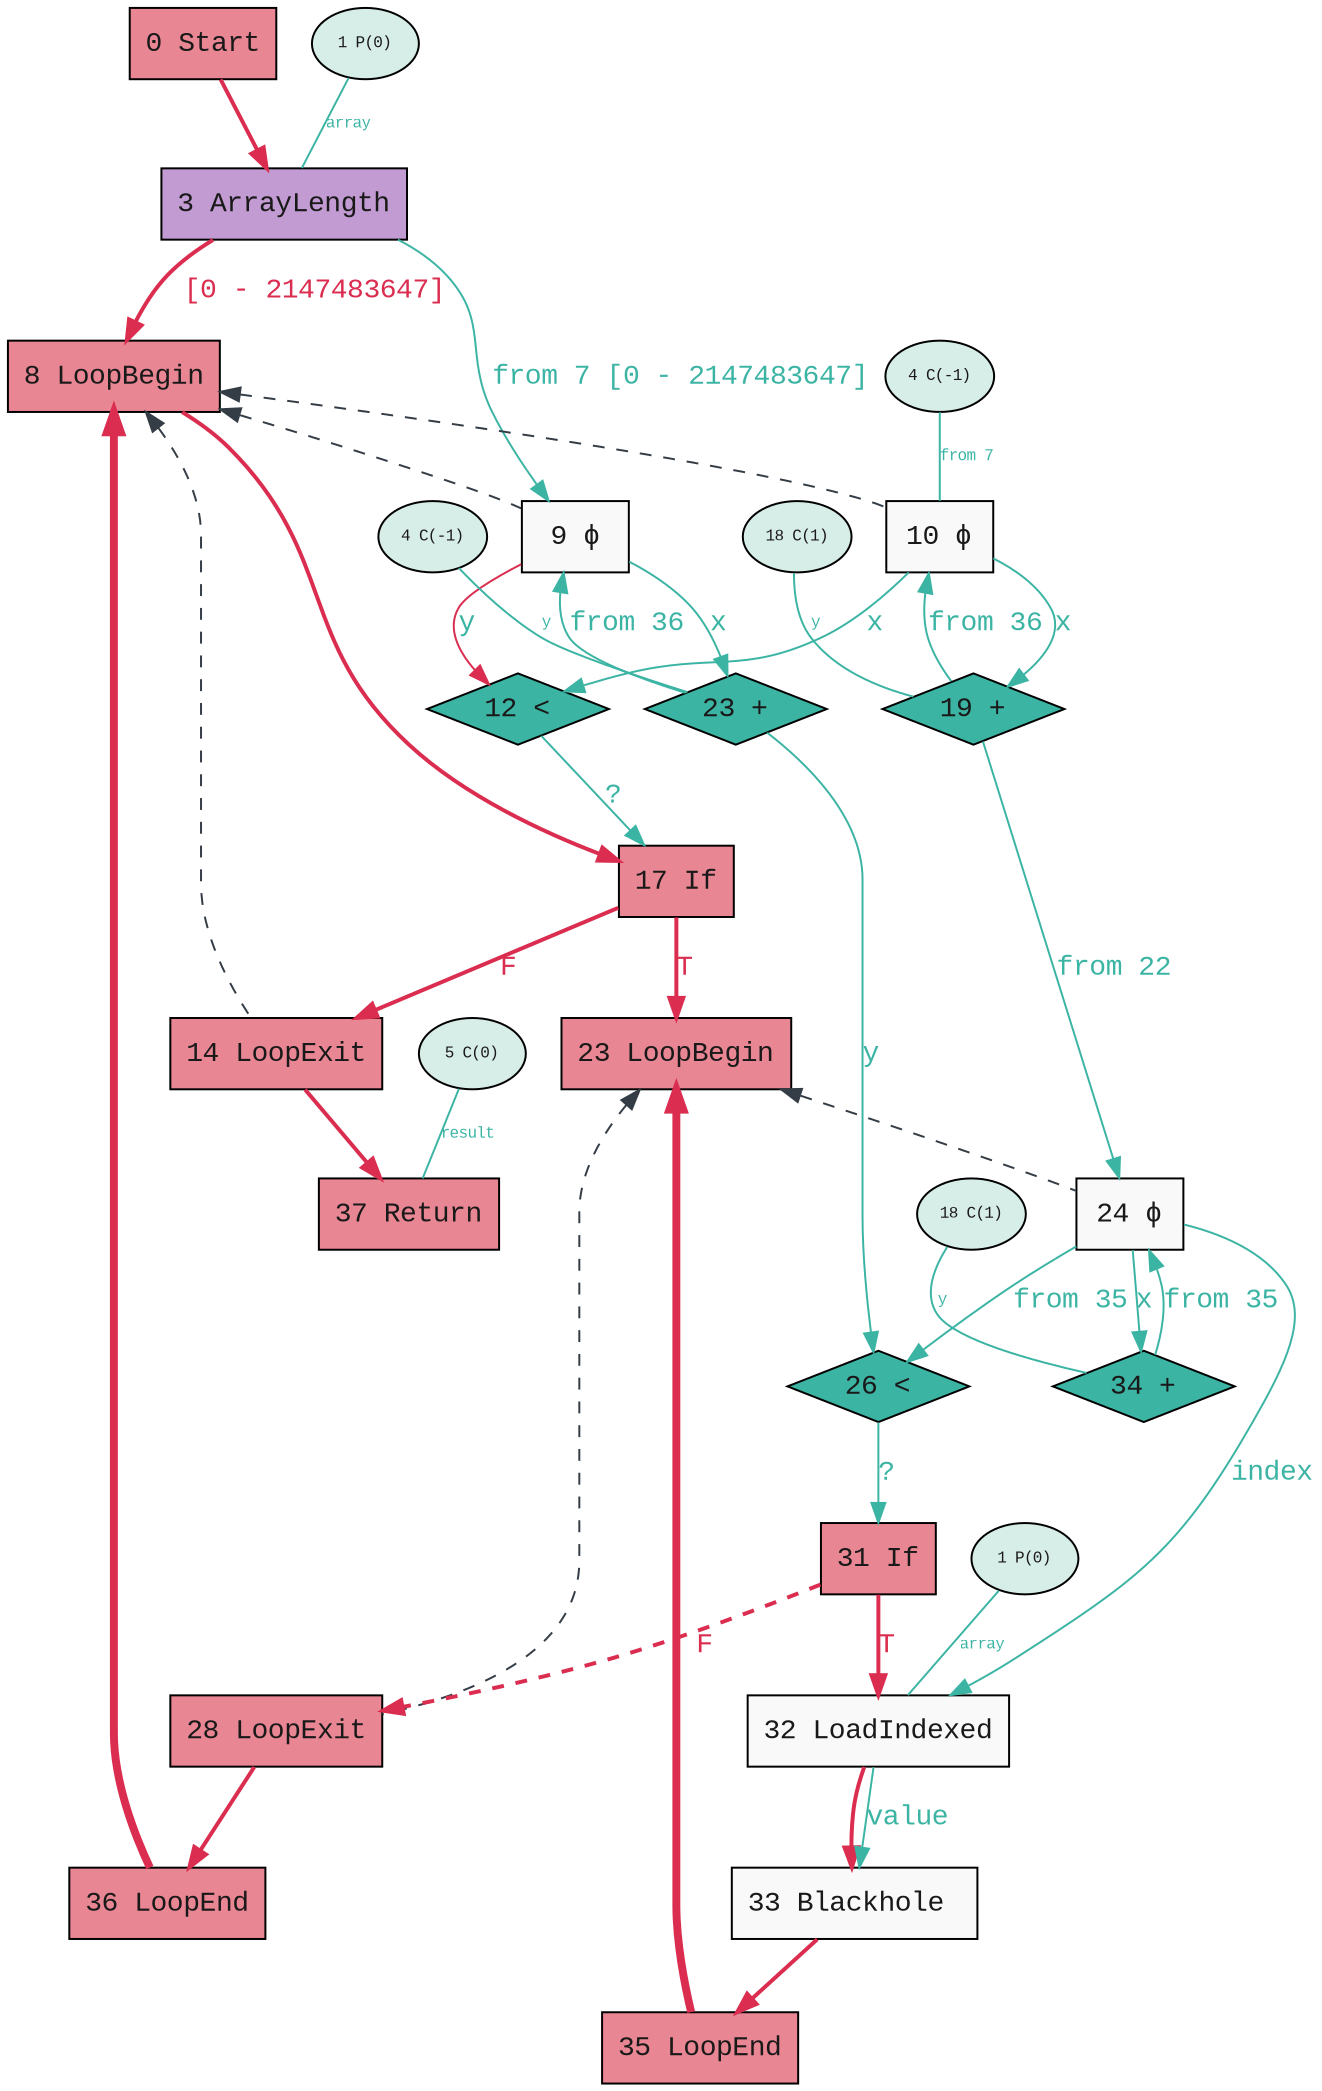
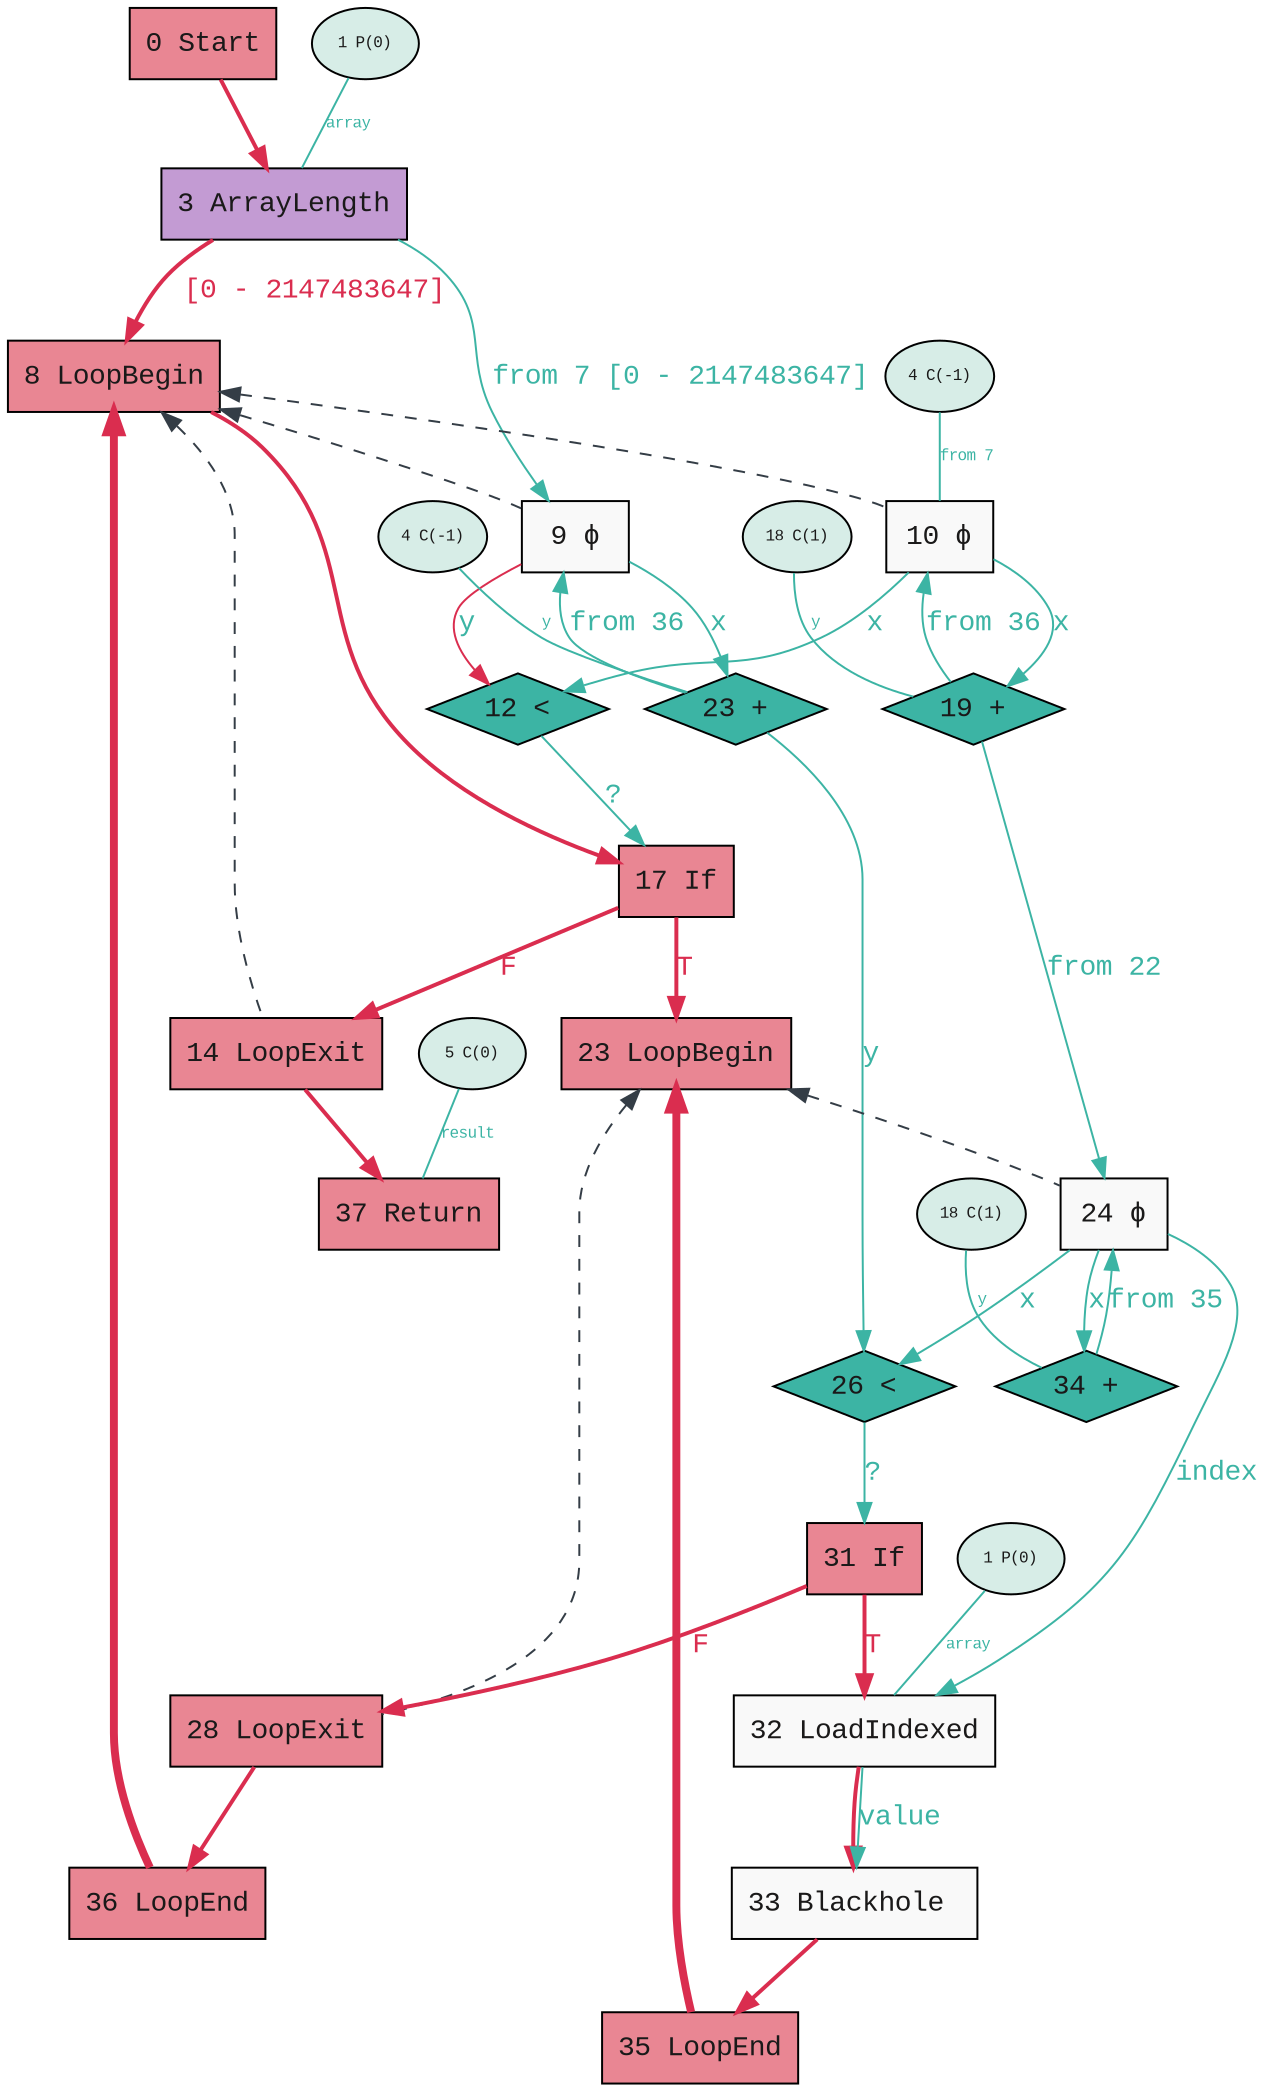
(1070, 1300) -> (1028, 1300)
(615, 1657) -> (608, 1659)
